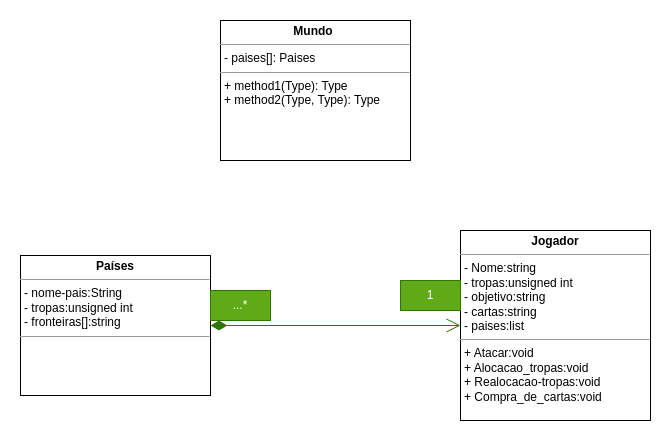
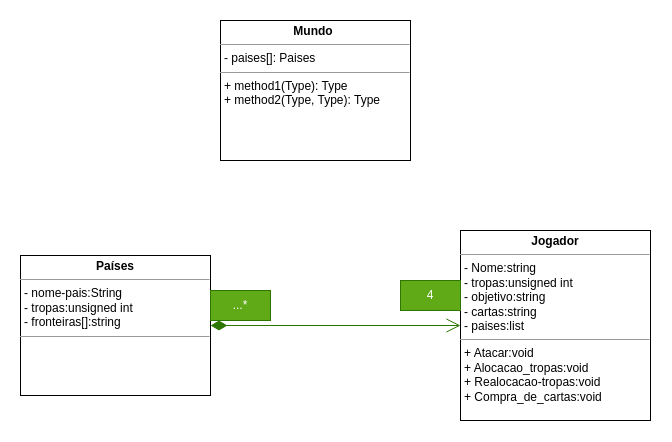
(431, 296) -> (431, 296)
